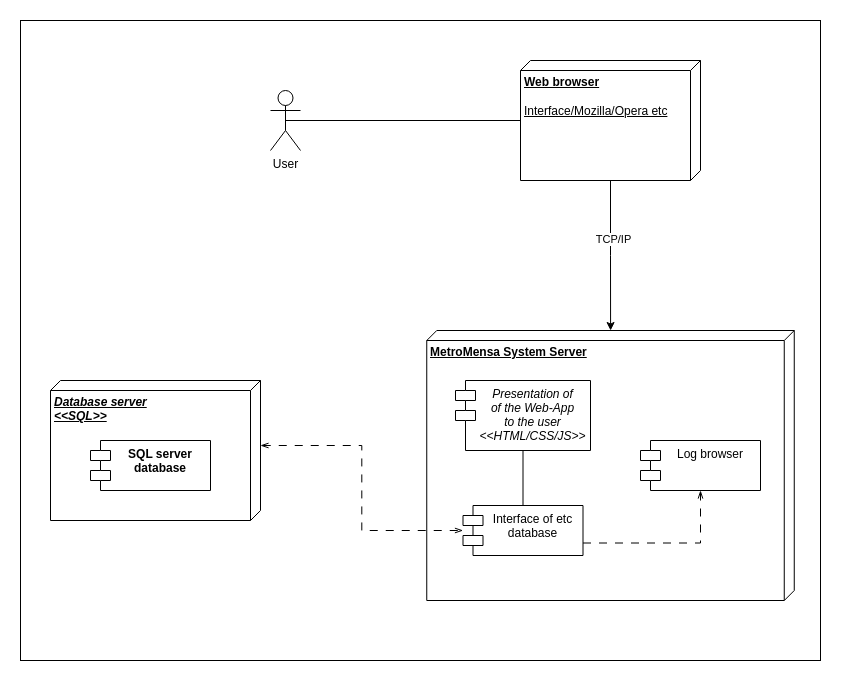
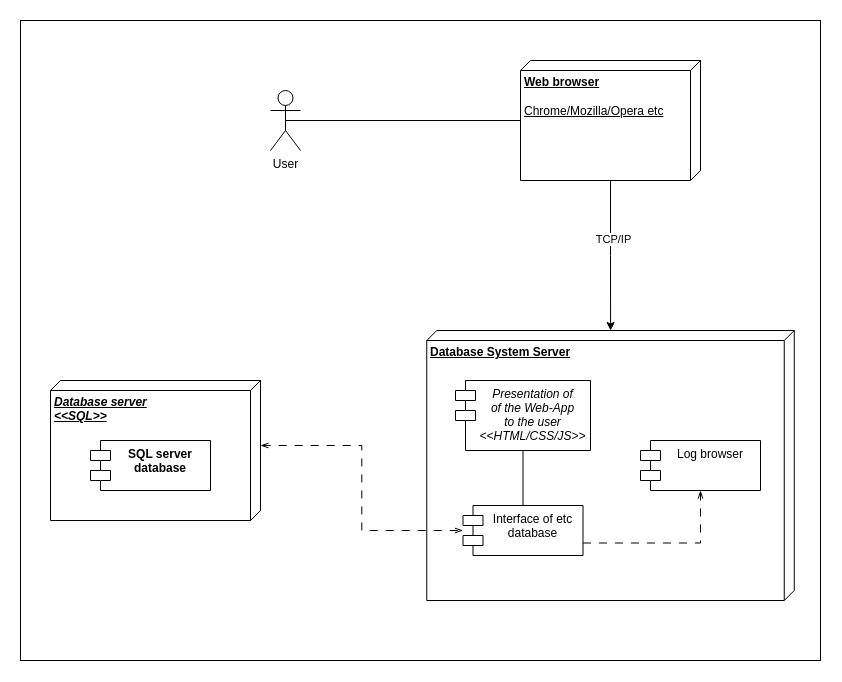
(609, 90) -> (599, 90)
(508, 353) -> (501, 353)
